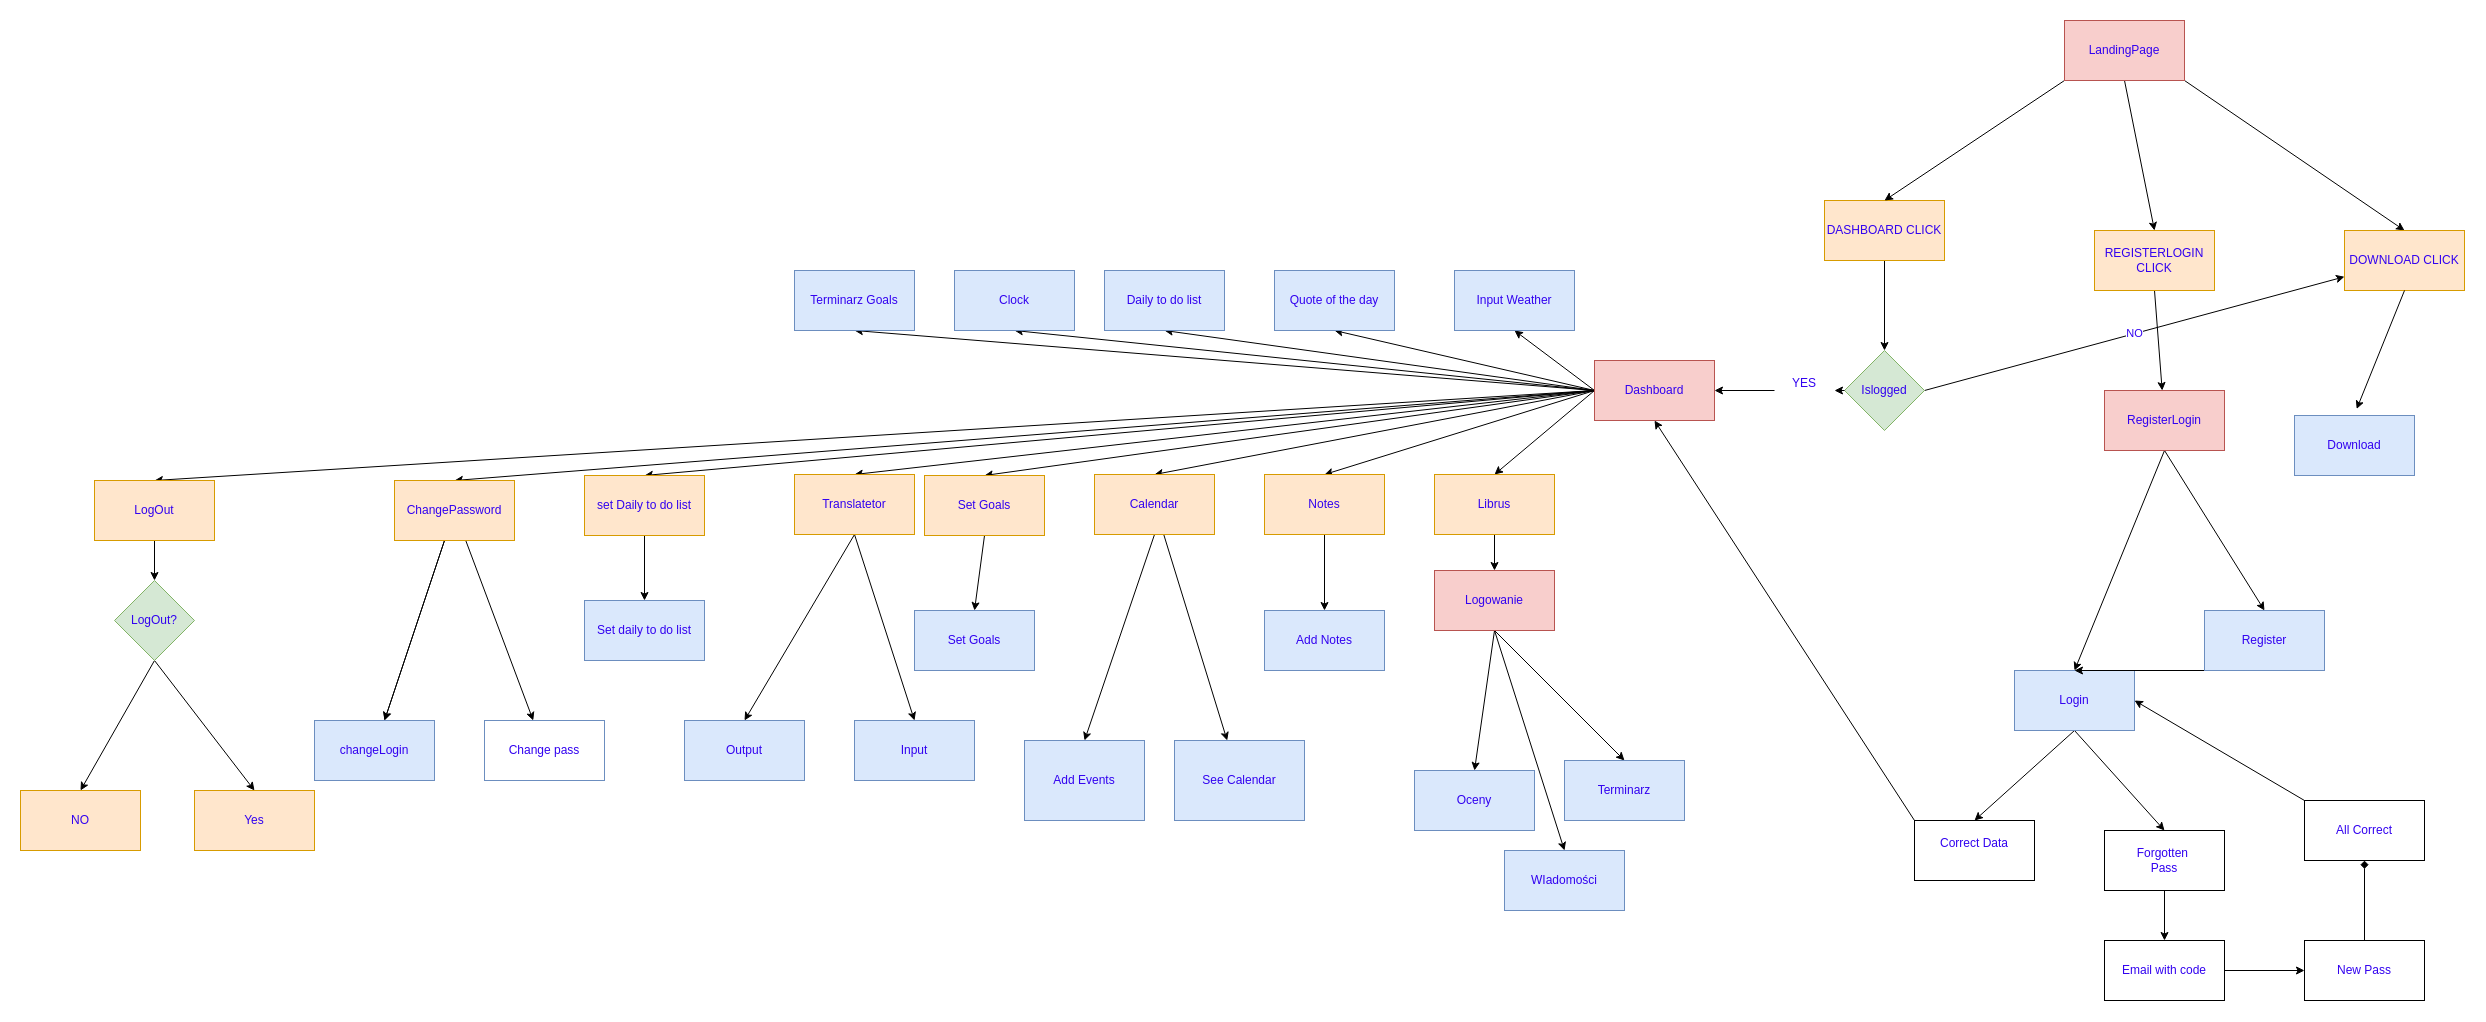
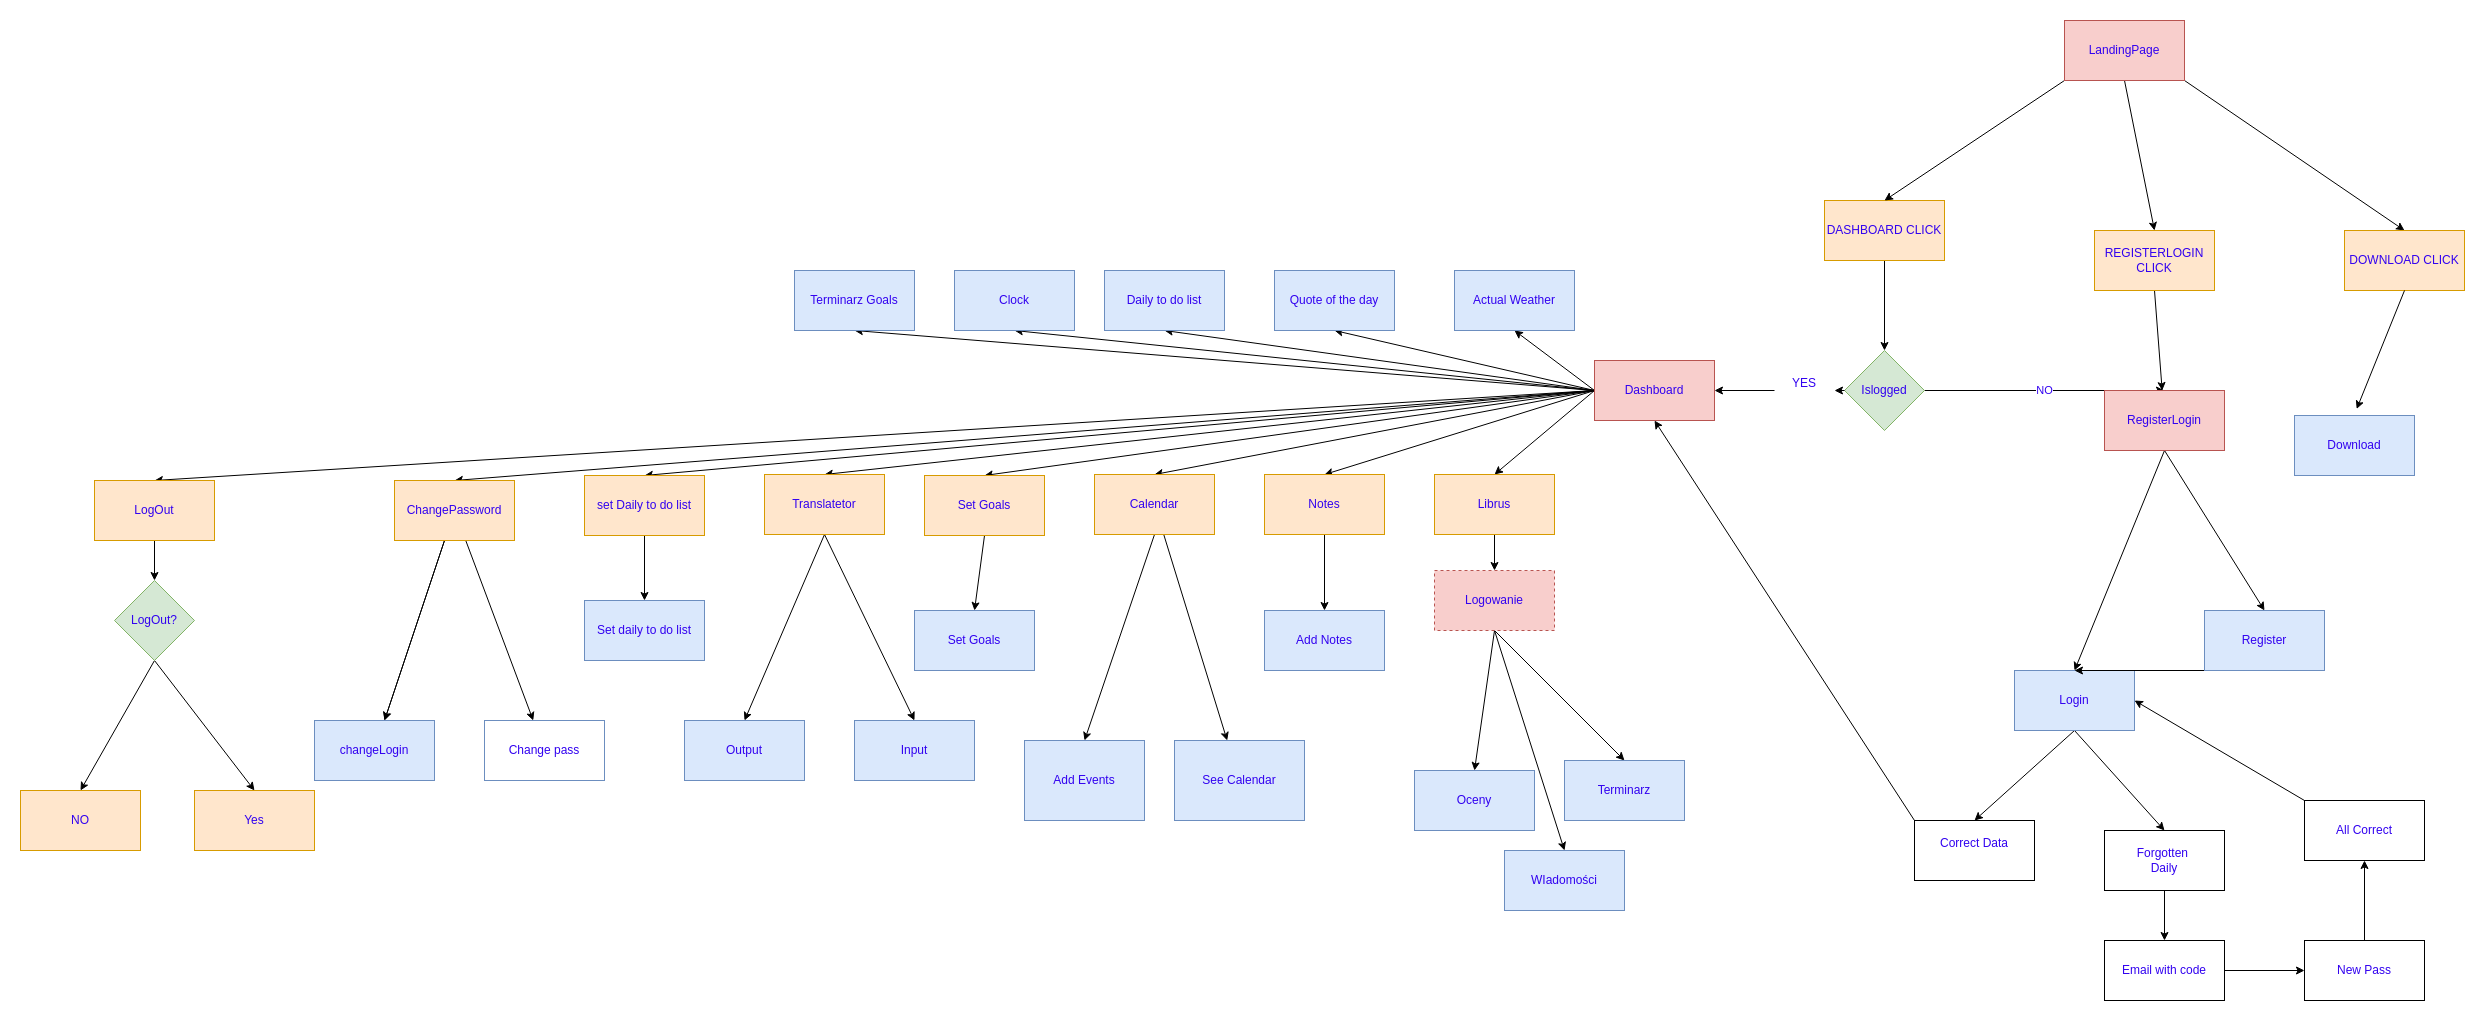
(1515, 301) -> (1515, 301)
(2131, 334) -> (2015, 391)
(855, 505) -> (825, 505)
(1495, 601) -> (1495, 601)
(2165, 861) -> (2165, 861)
(2365, 869) -> (2365, 868)
